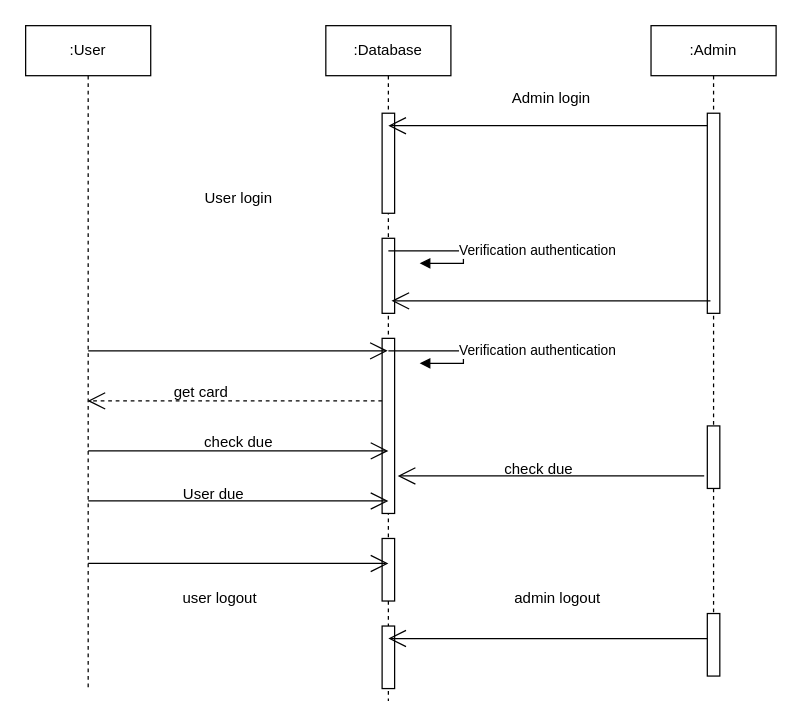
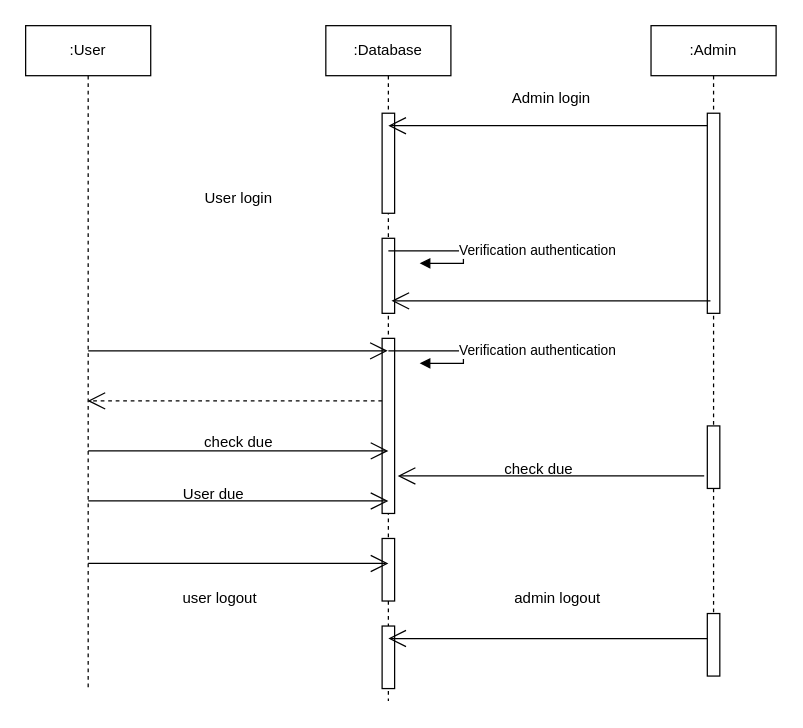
(201, 392) -> none
